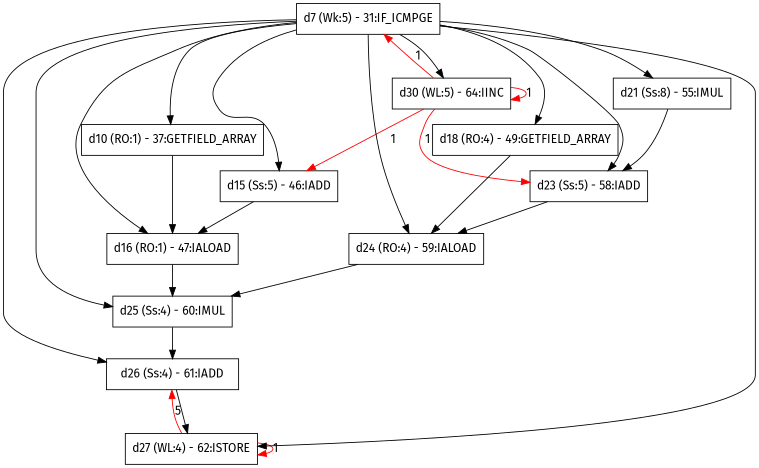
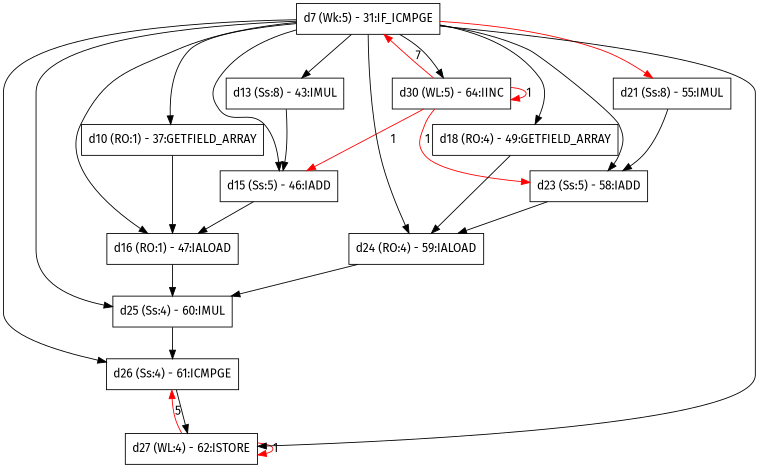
(499, 27) -> (499, 27)
(418, 56) -> (418, 56)
none -> (285, 94)
(173, 374) -> (173, 374)
